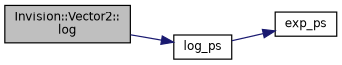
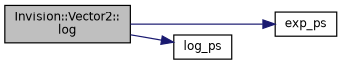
(248, 37) -> (197, 24)
